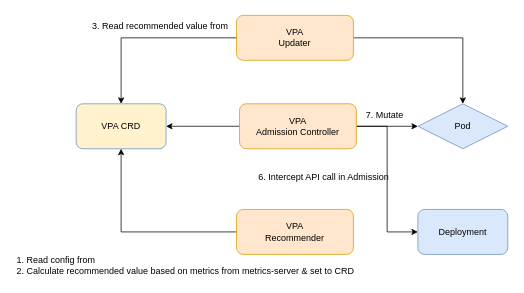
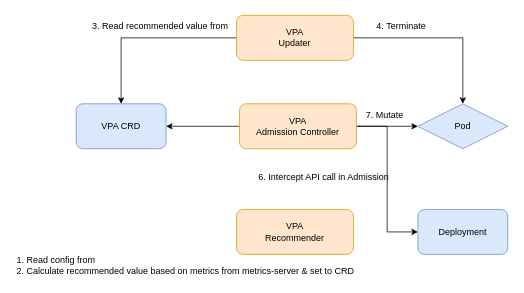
none -> (402, 27)
(121, 126) -> (121, 126)
(121, 232) -> none
